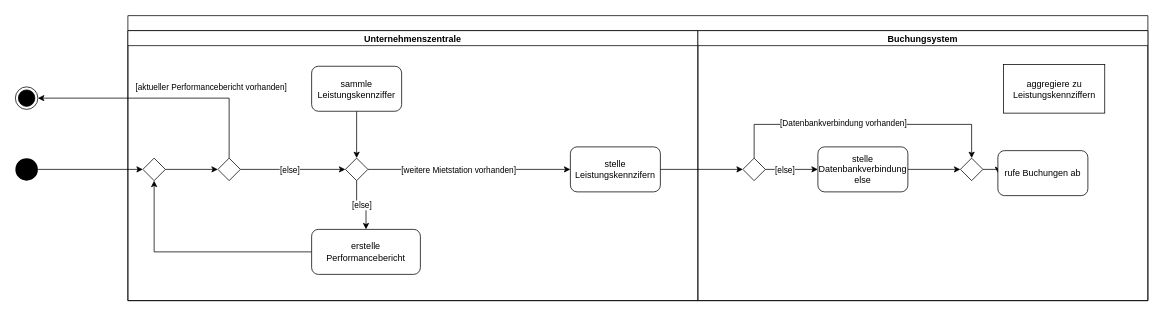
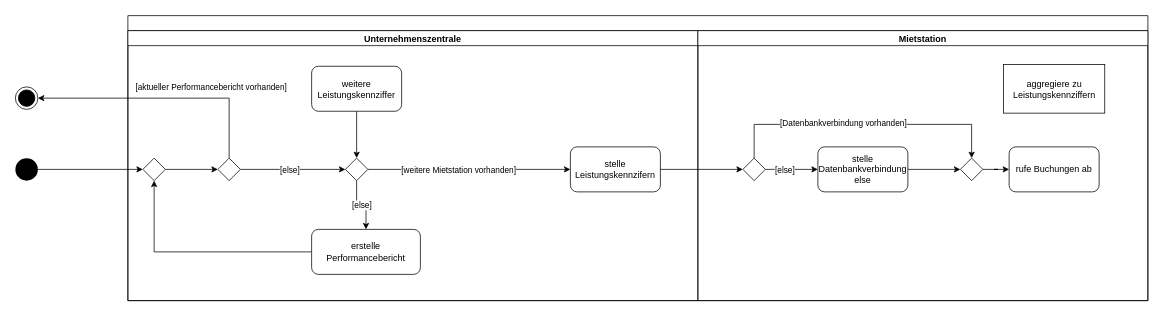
(923, 38) -> (923, 38)
(357, 89) -> (357, 89)
(1043, 173) -> (1054, 169)
